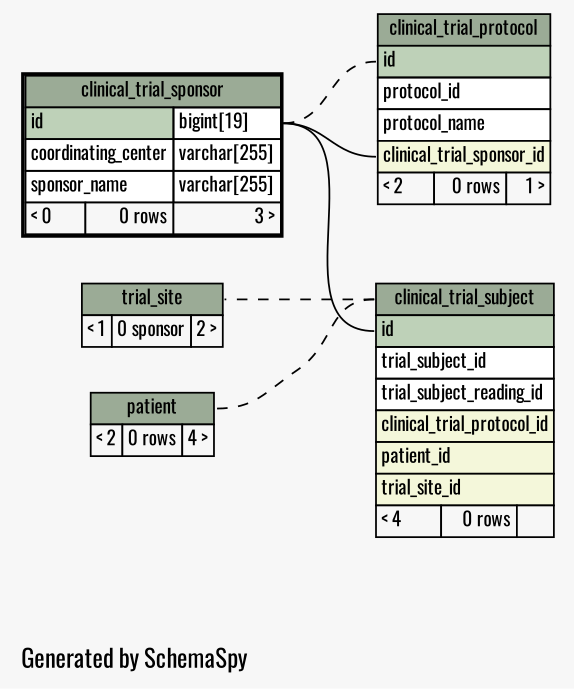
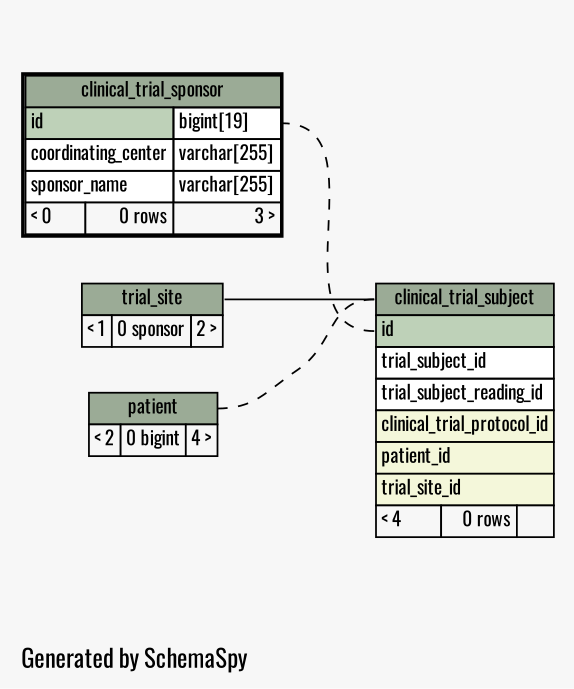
(464, 109) -> none
(328, 227) -> (328, 227)
(299, 299) -> (299, 299)
(152, 439) -> (153, 439)
